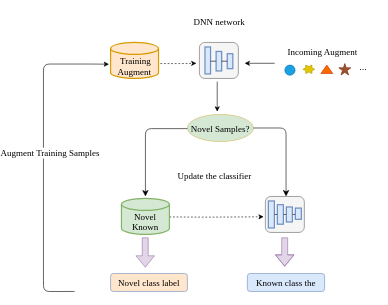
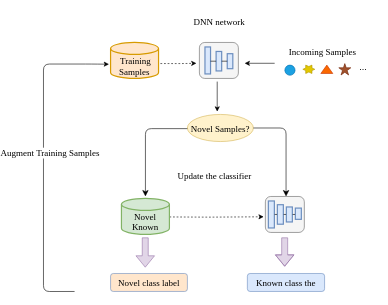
(323, 51) -> (323, 51)
(135, 60) -> (135, 60)
(221, 128) -> (221, 128)
